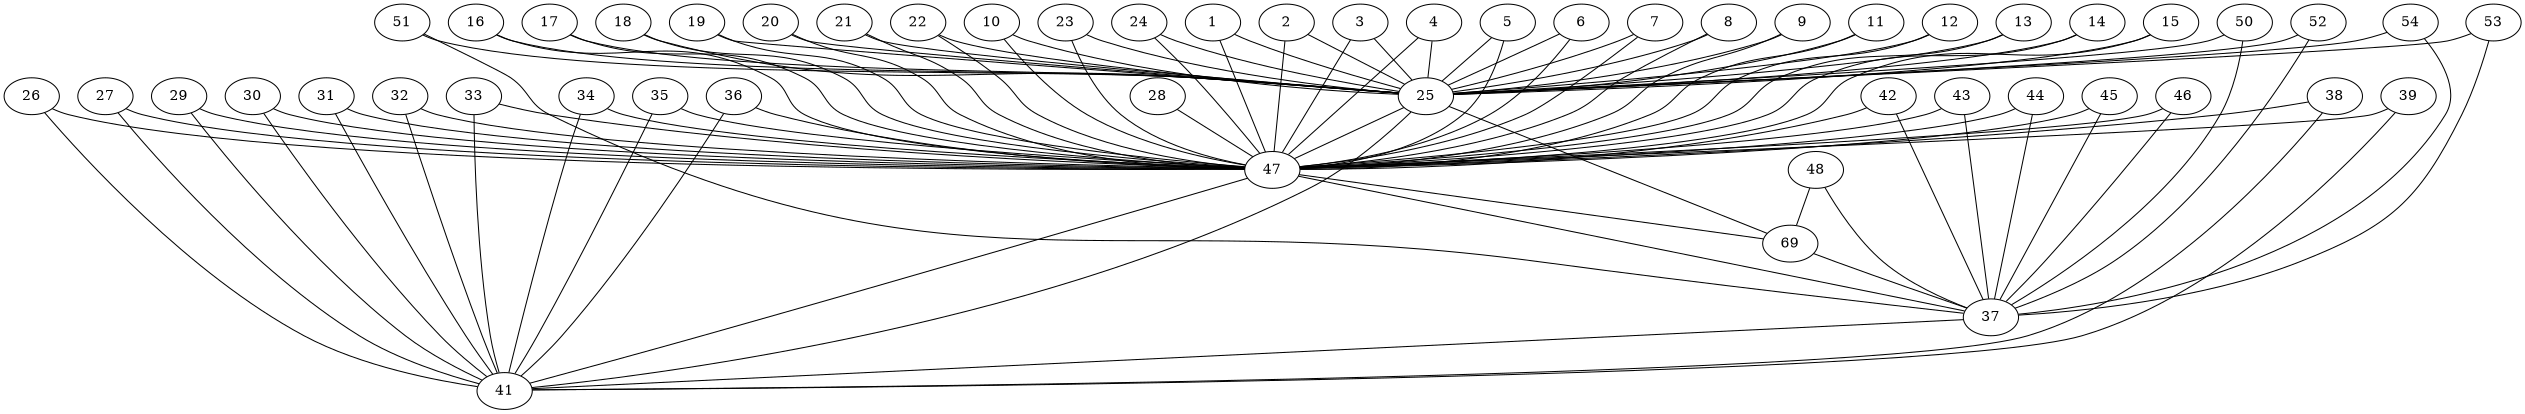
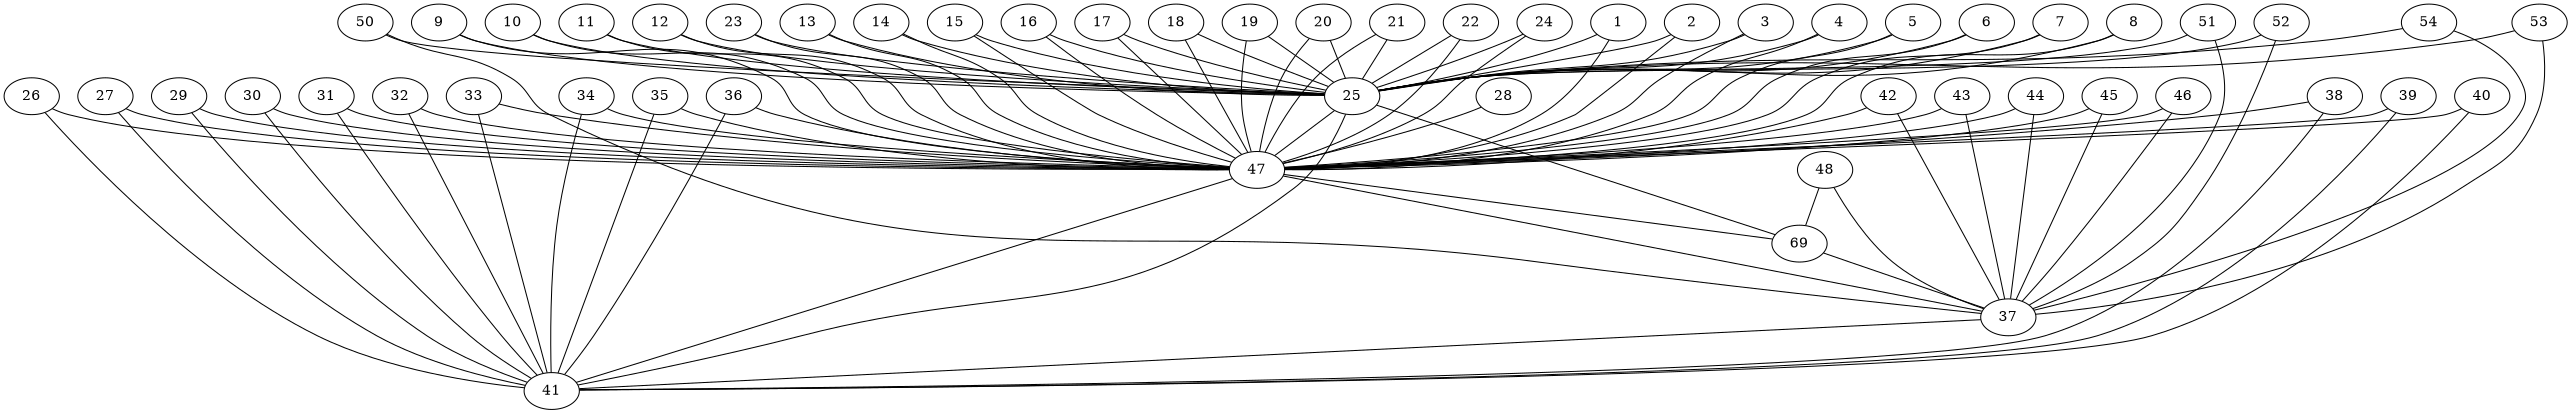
none -> (2482, 96)
